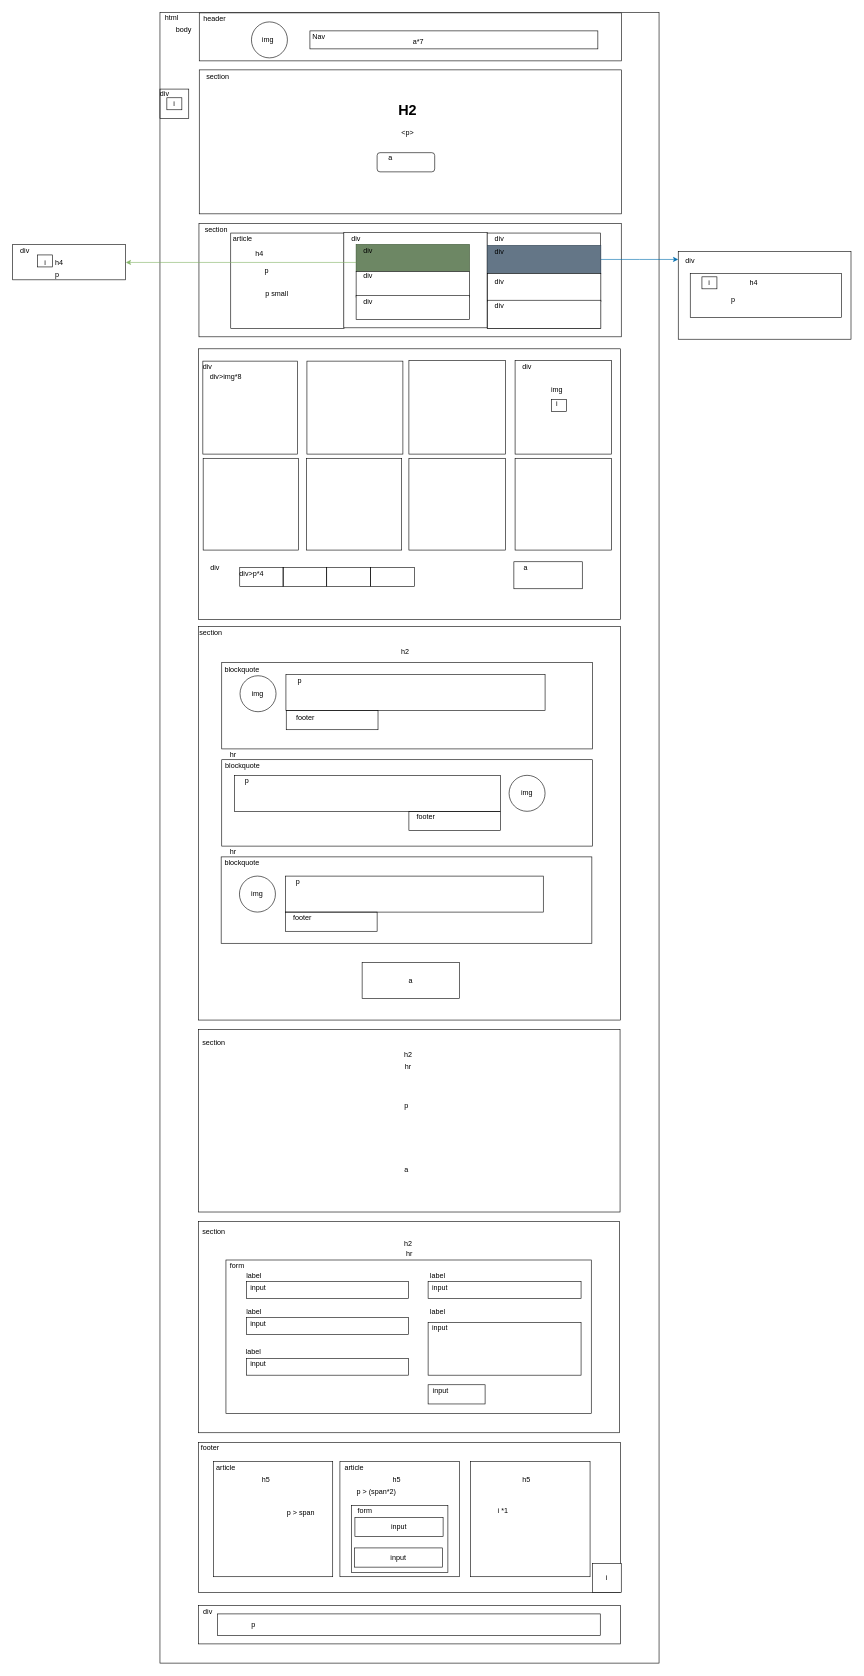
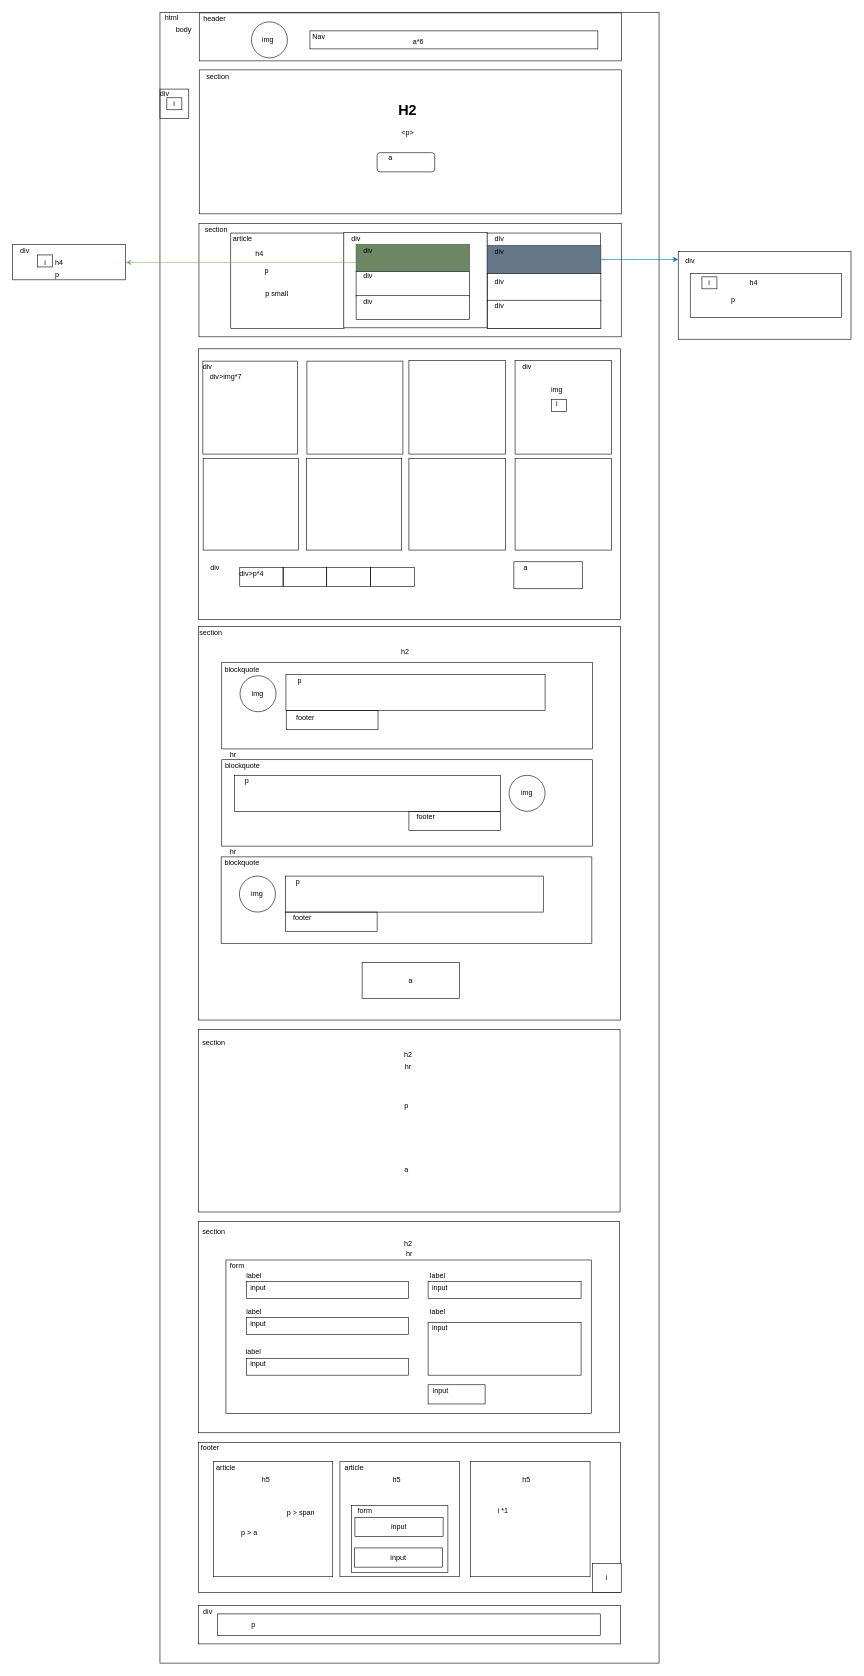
(419, 42) -> (419, 42)
(226, 377) -> (226, 377)
(377, 1492) -> none
none -> (249, 1533)
